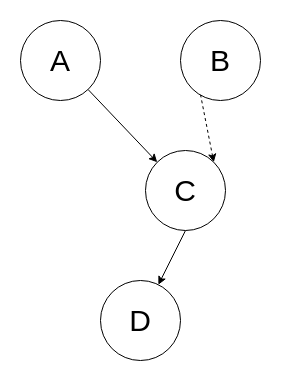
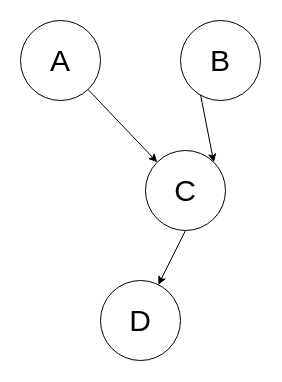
(207, 125) -> (207, 125)
